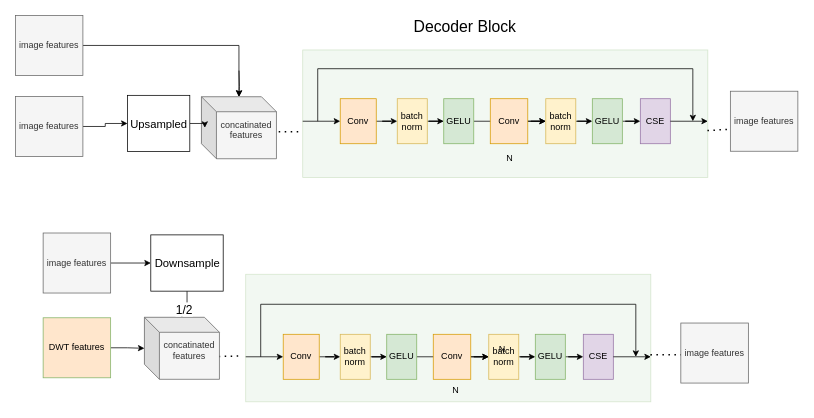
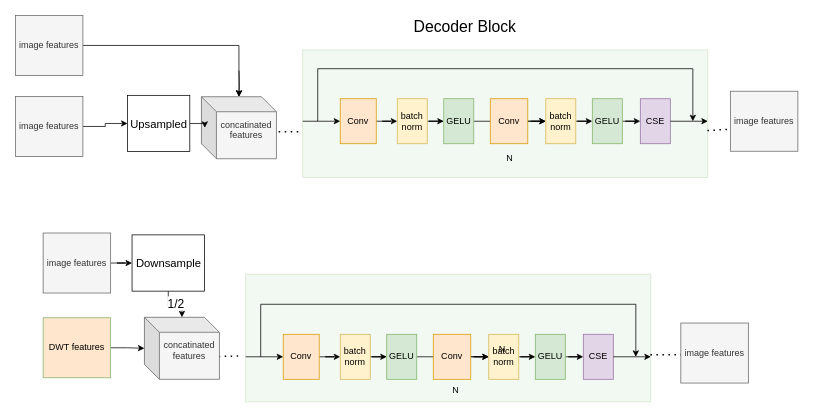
(187, 263) -> (168, 263)
